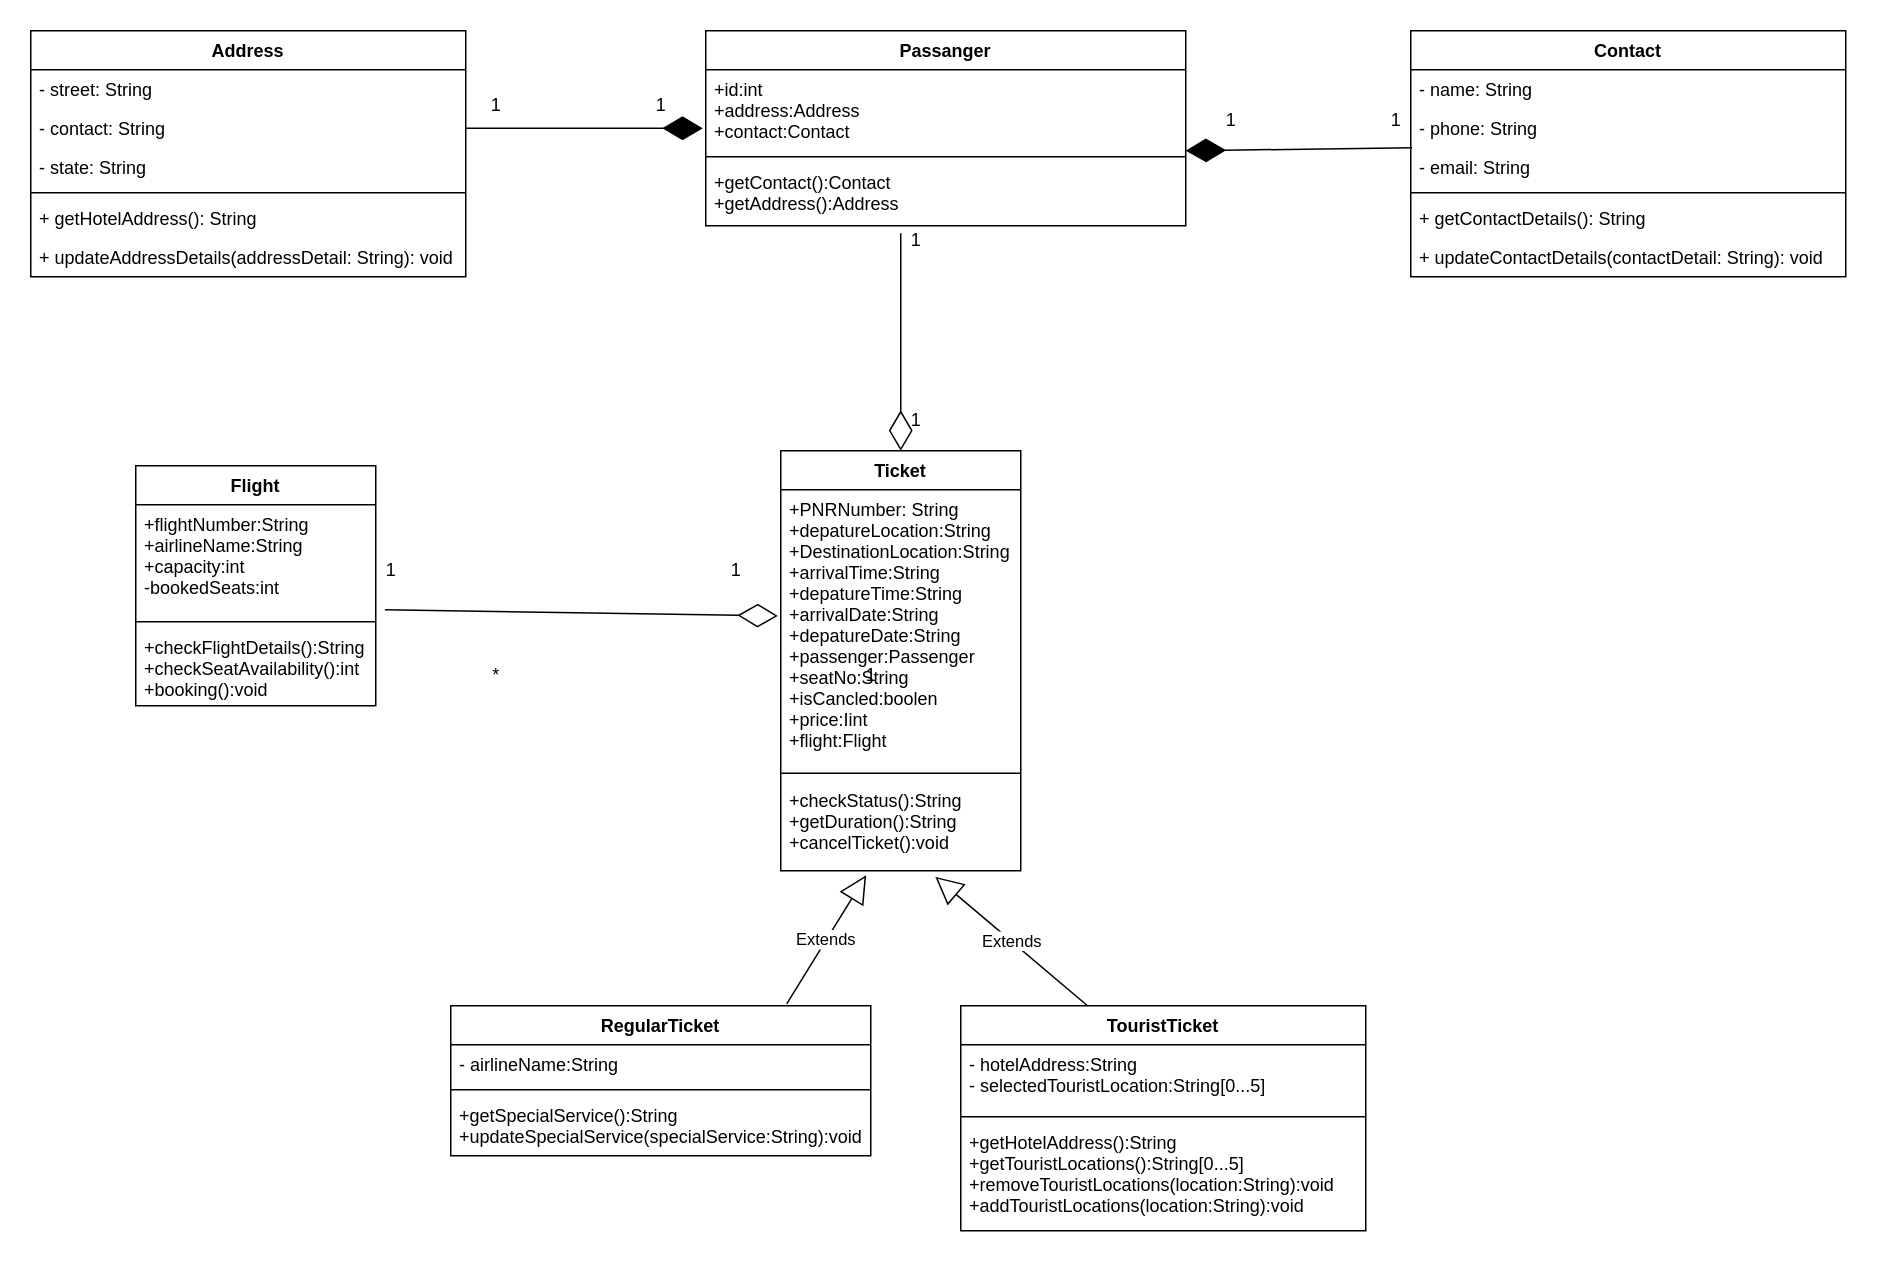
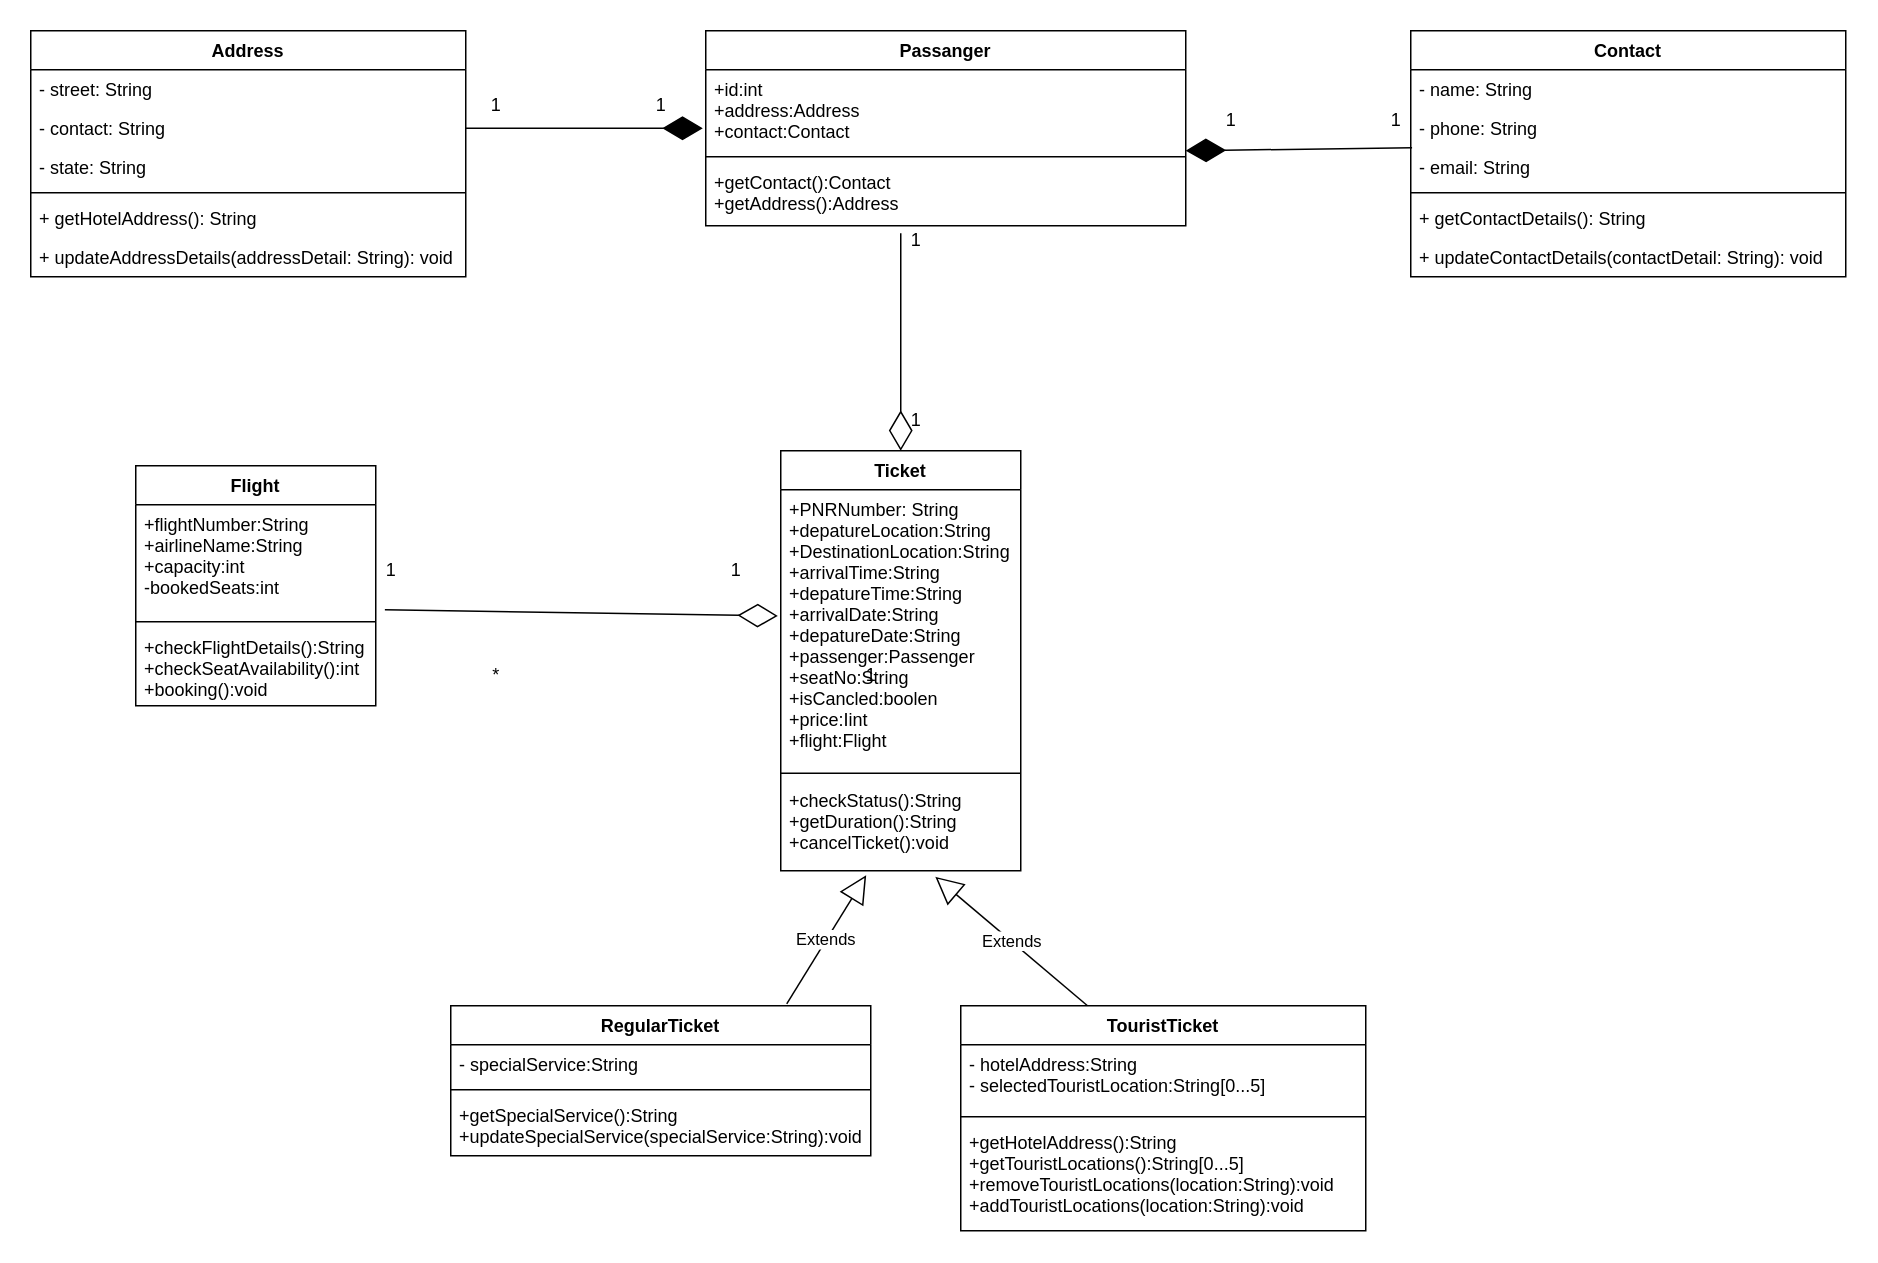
(546, 1065) -> (561, 1065)
